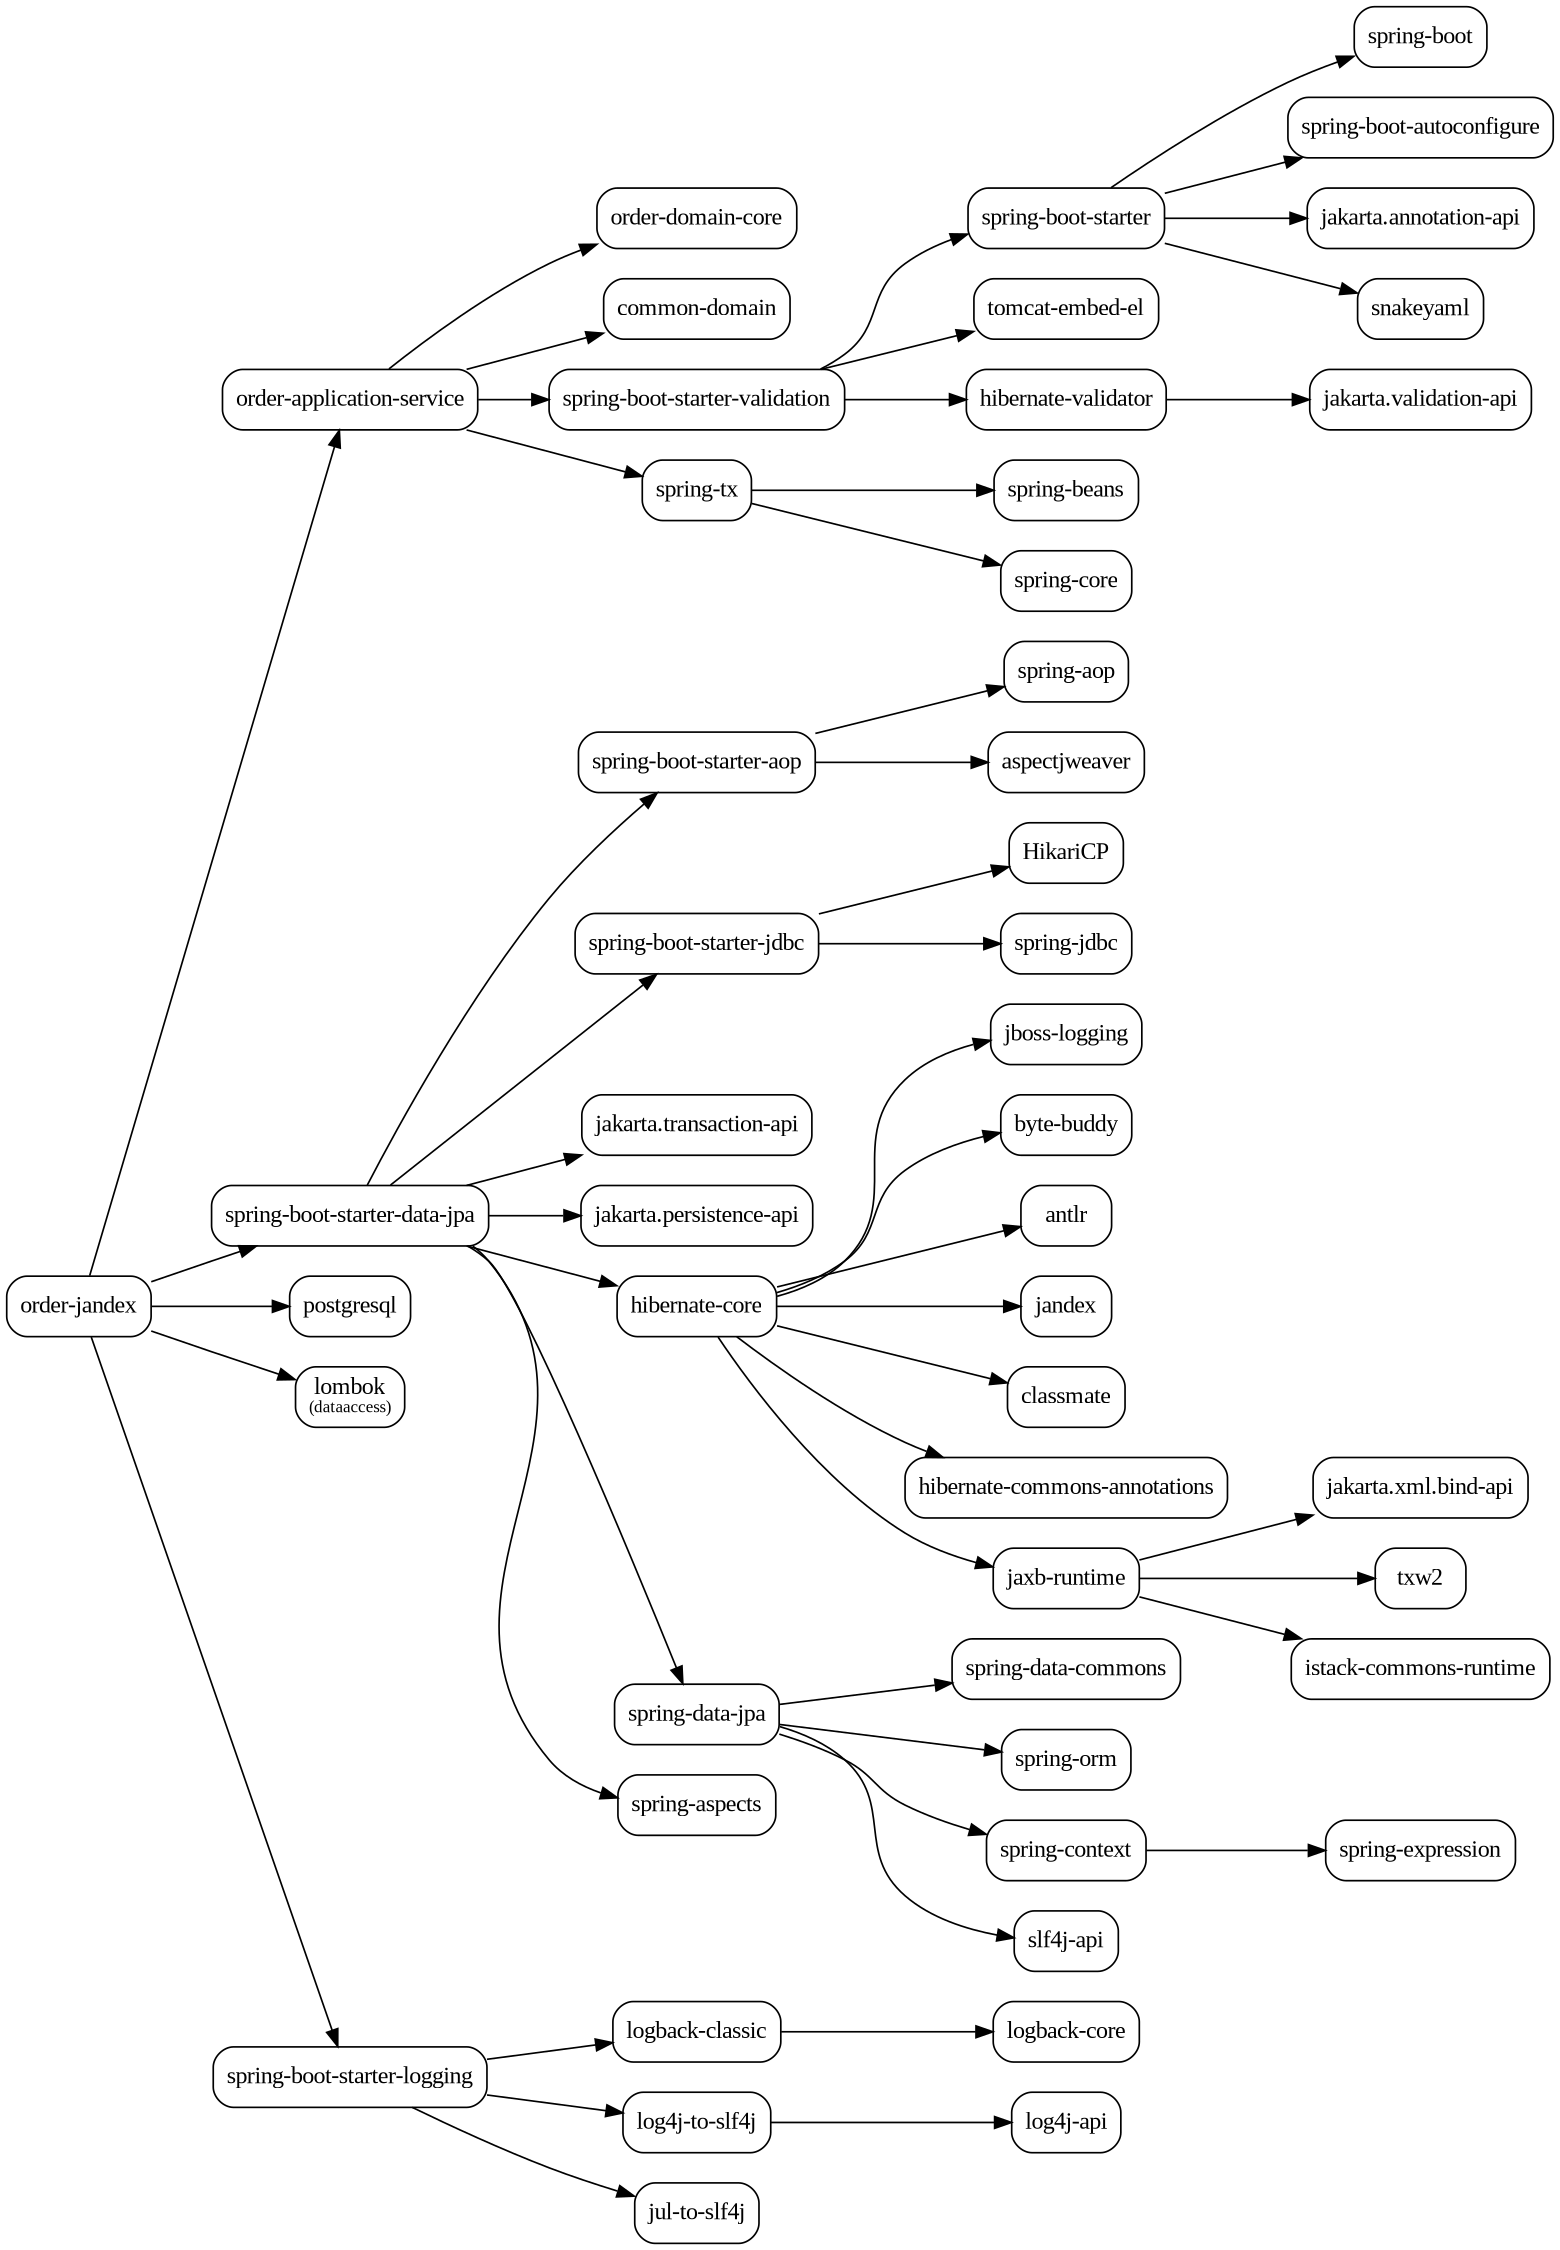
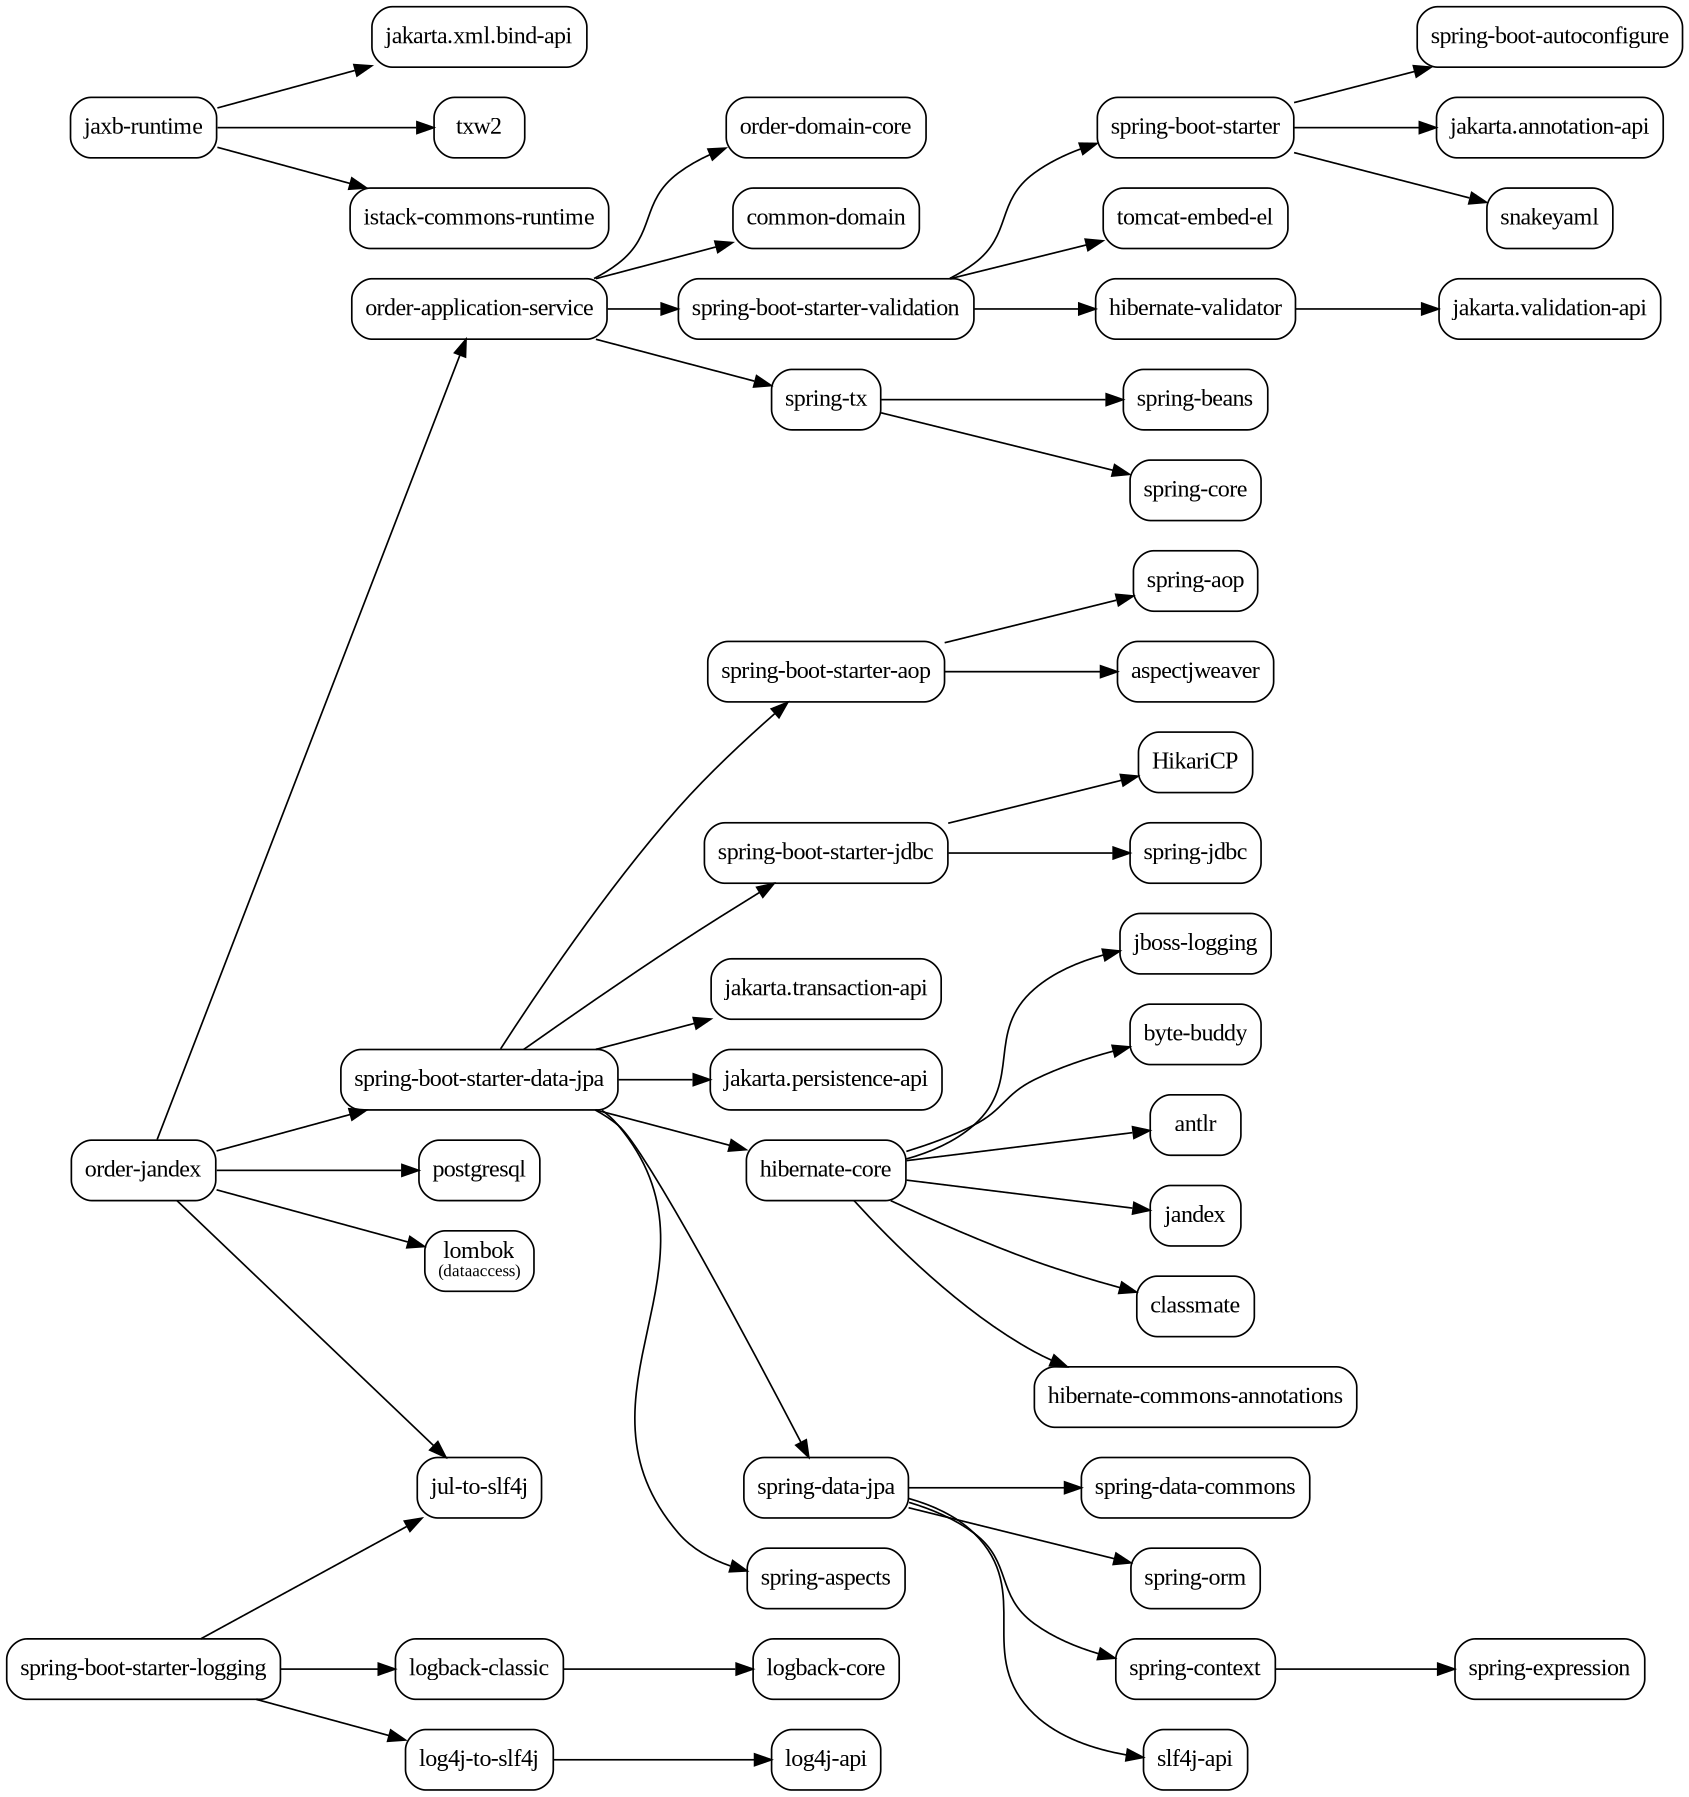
(1421, 37) -> none
(829, 1472) -> none
(212, 1684) -> (305, 1323)
